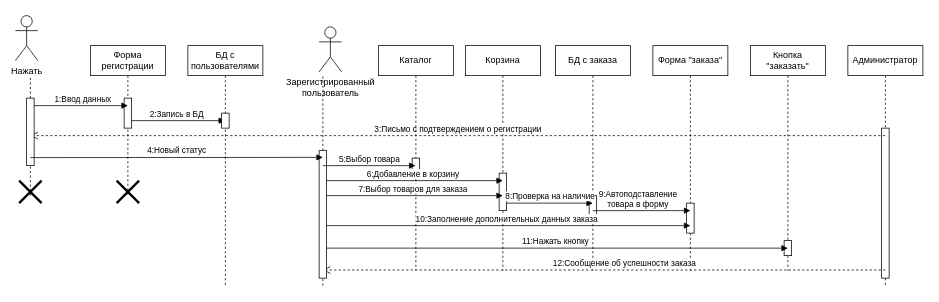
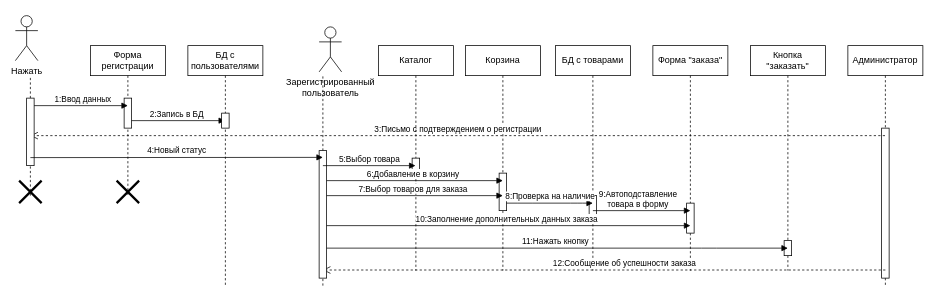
(593, 60) -> (593, 60)
